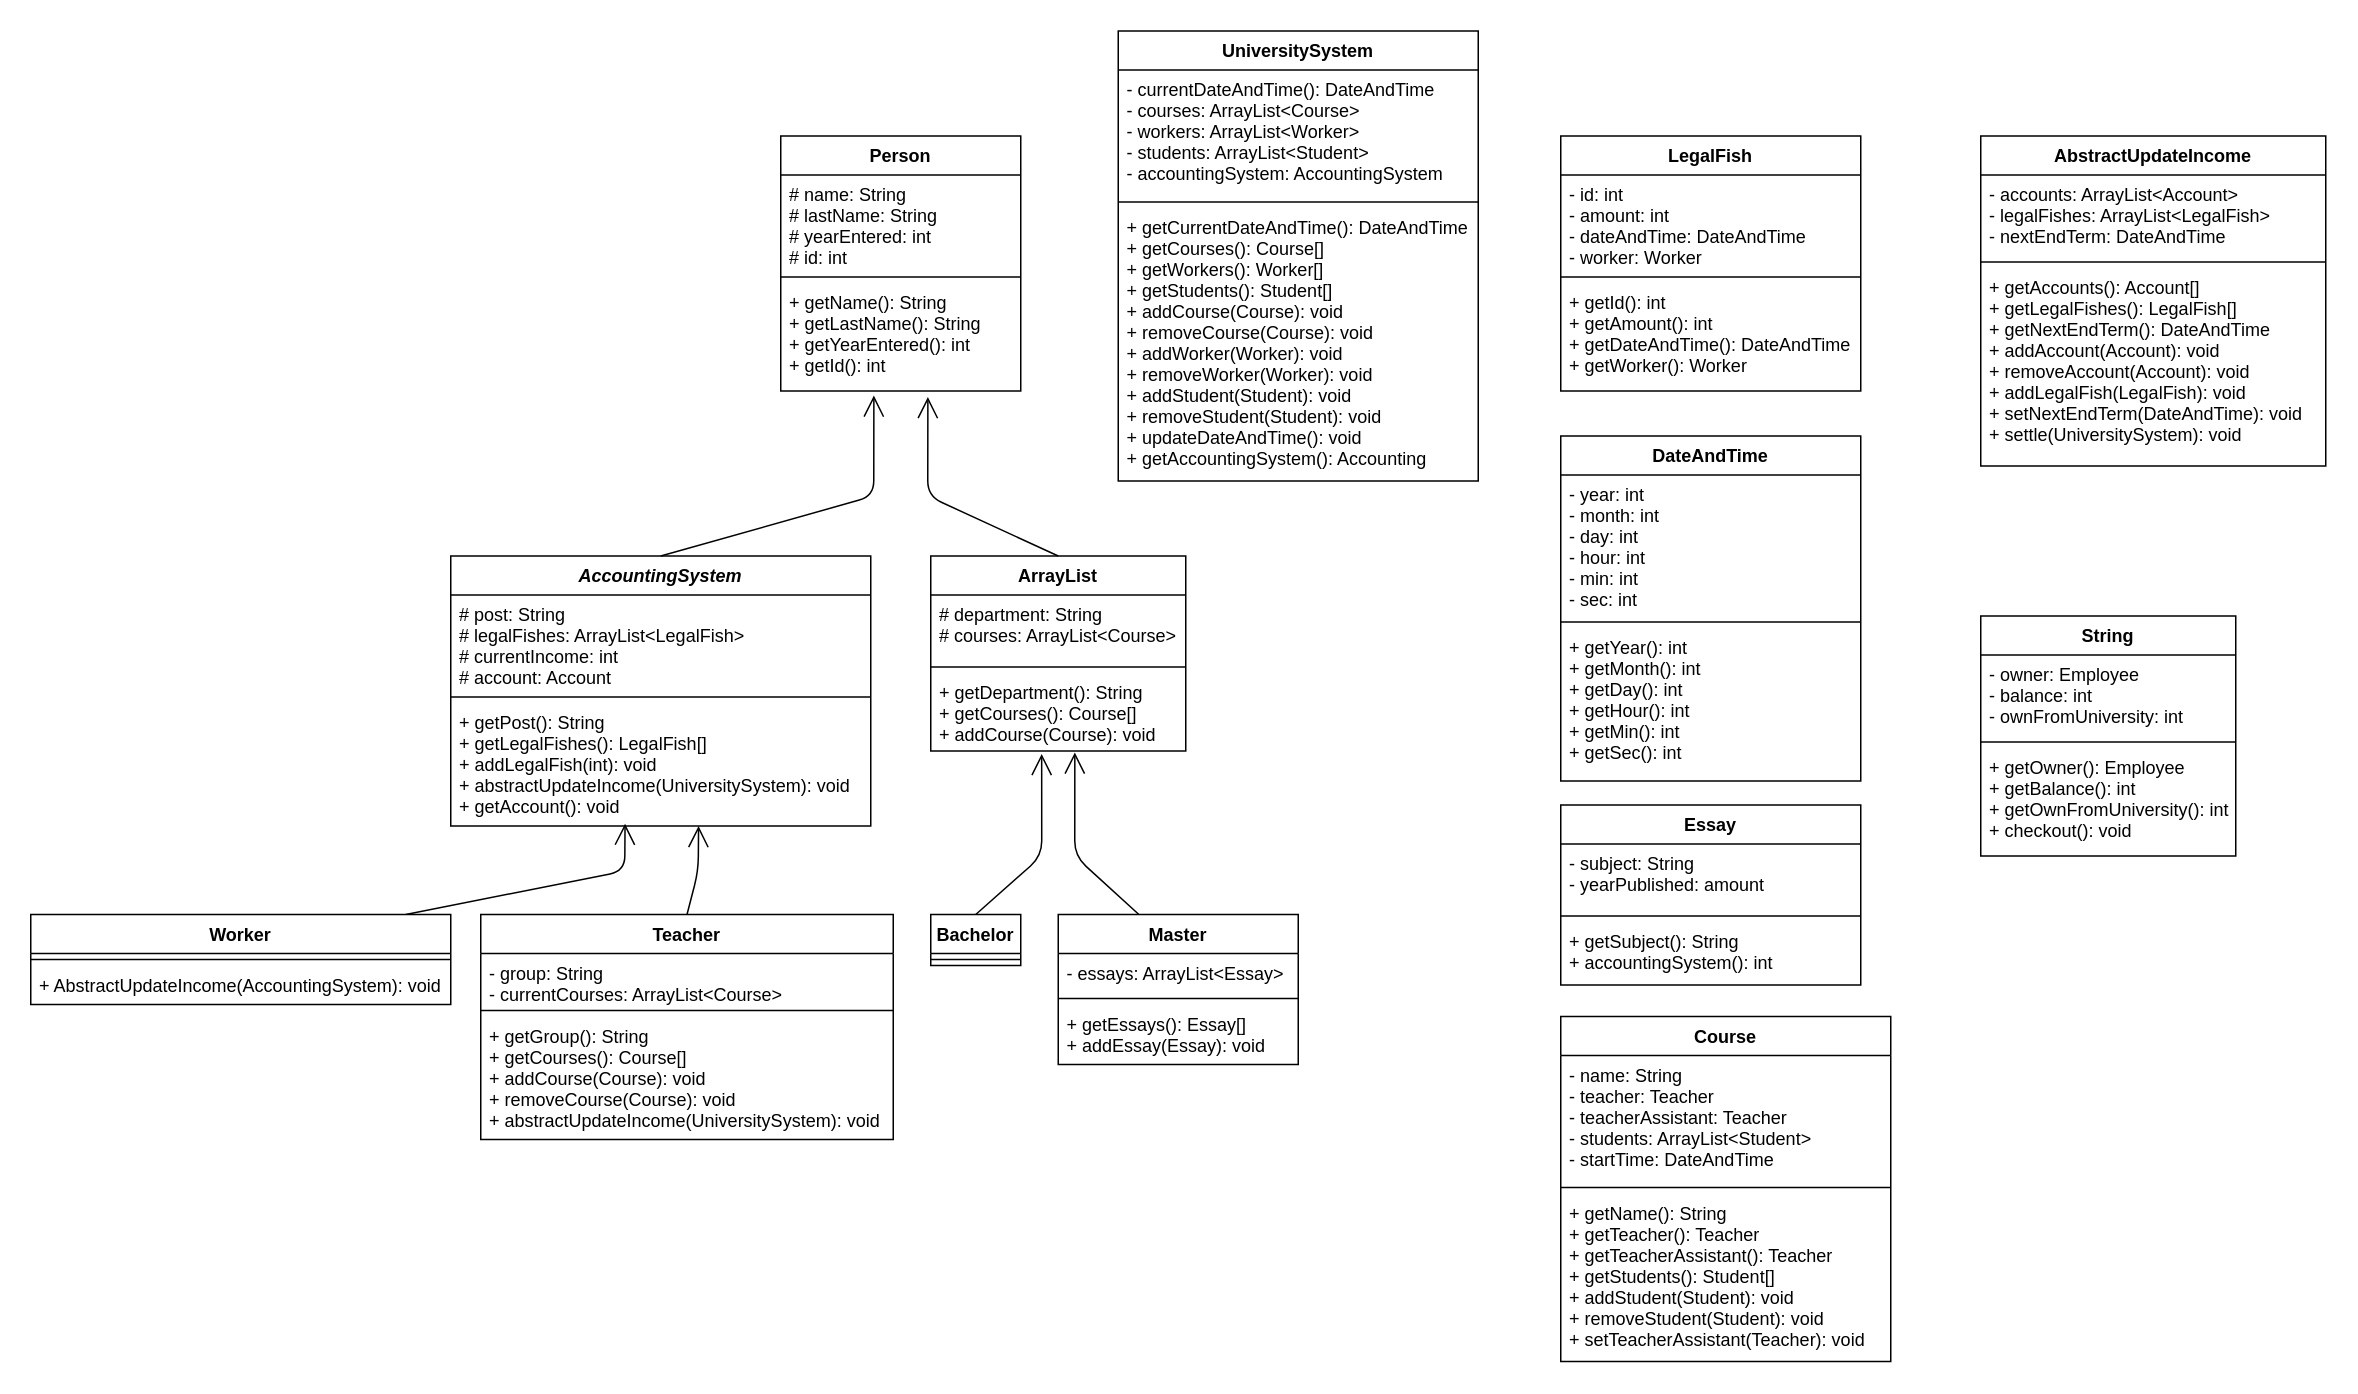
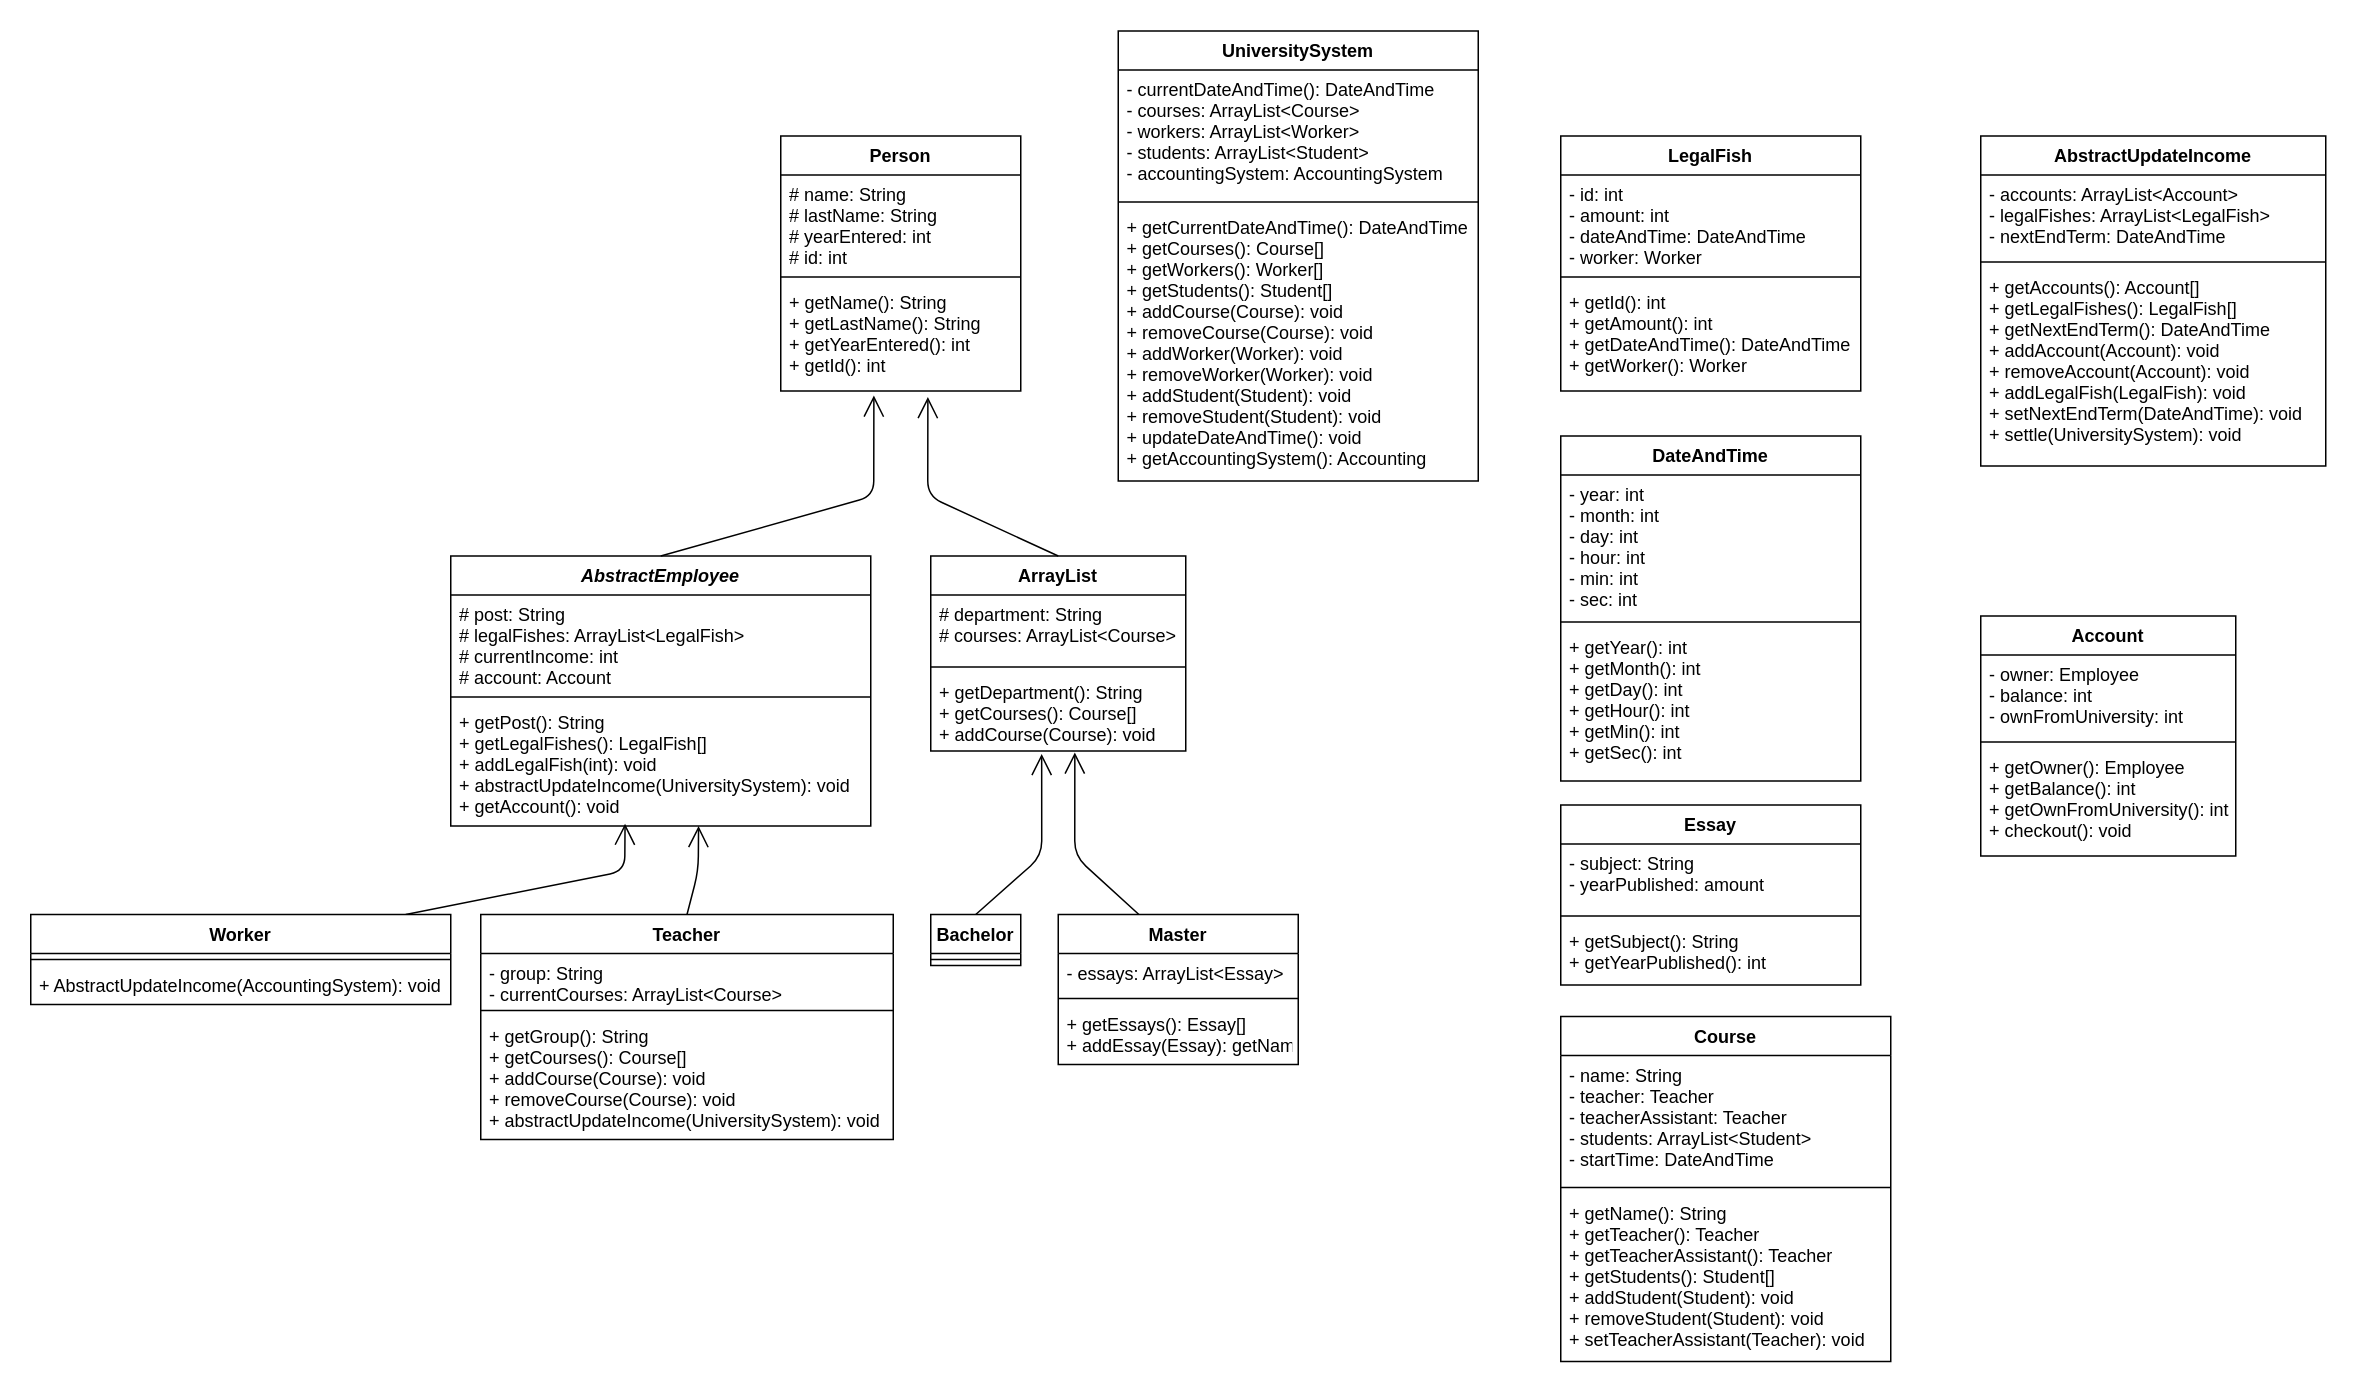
(660, 576) -> (660, 576)
(2108, 636) -> (2108, 636)
(1671, 942) -> (1671, 942)
(1170, 1025) -> (1170, 1025)
